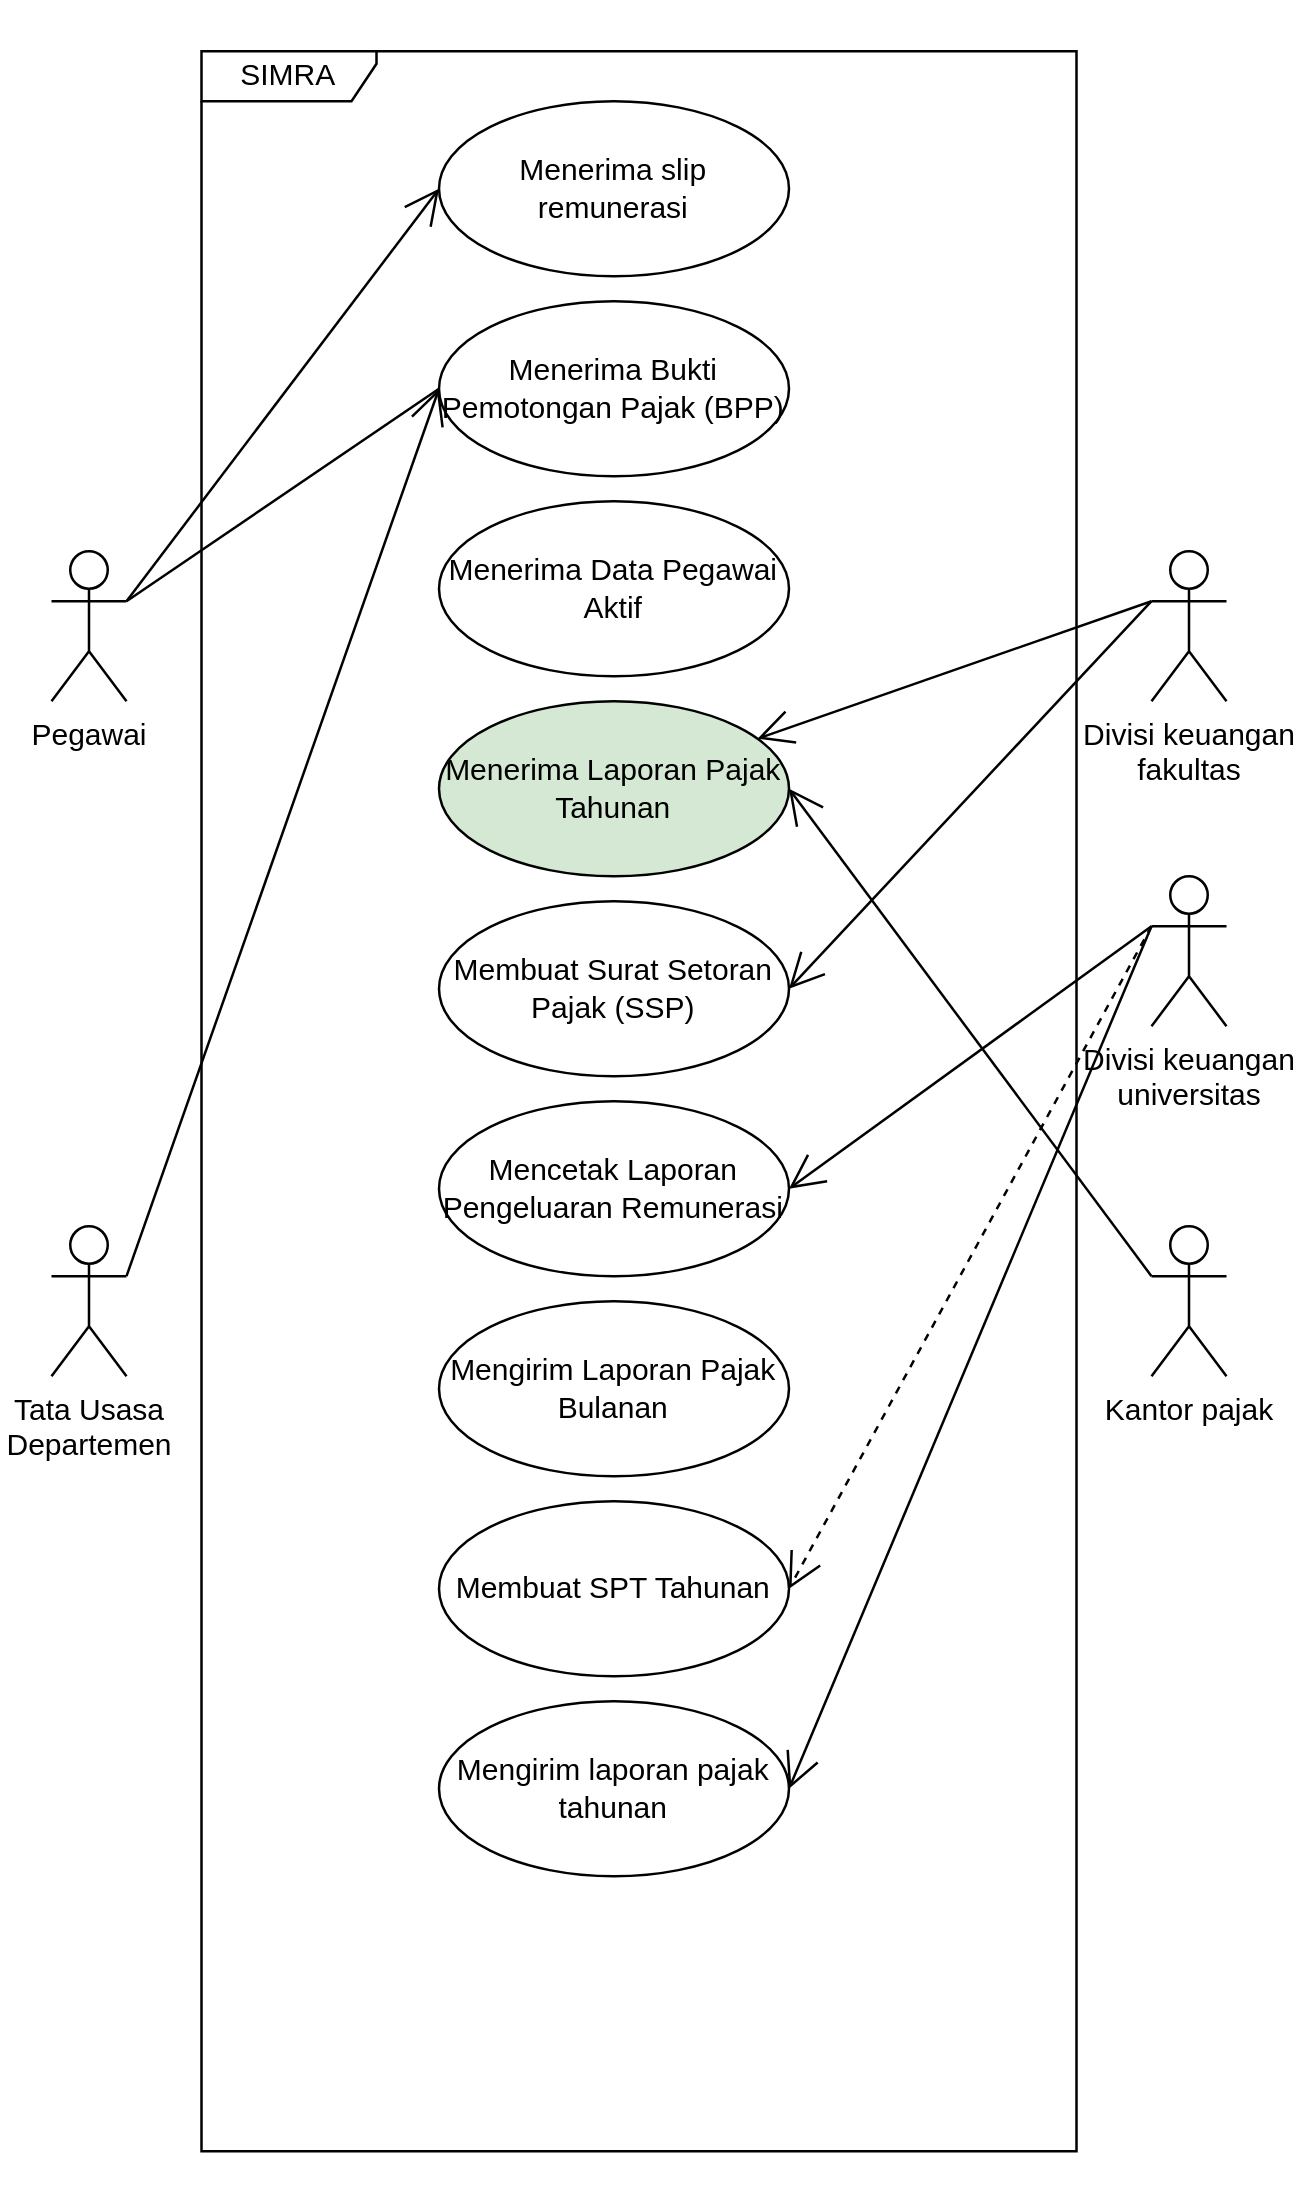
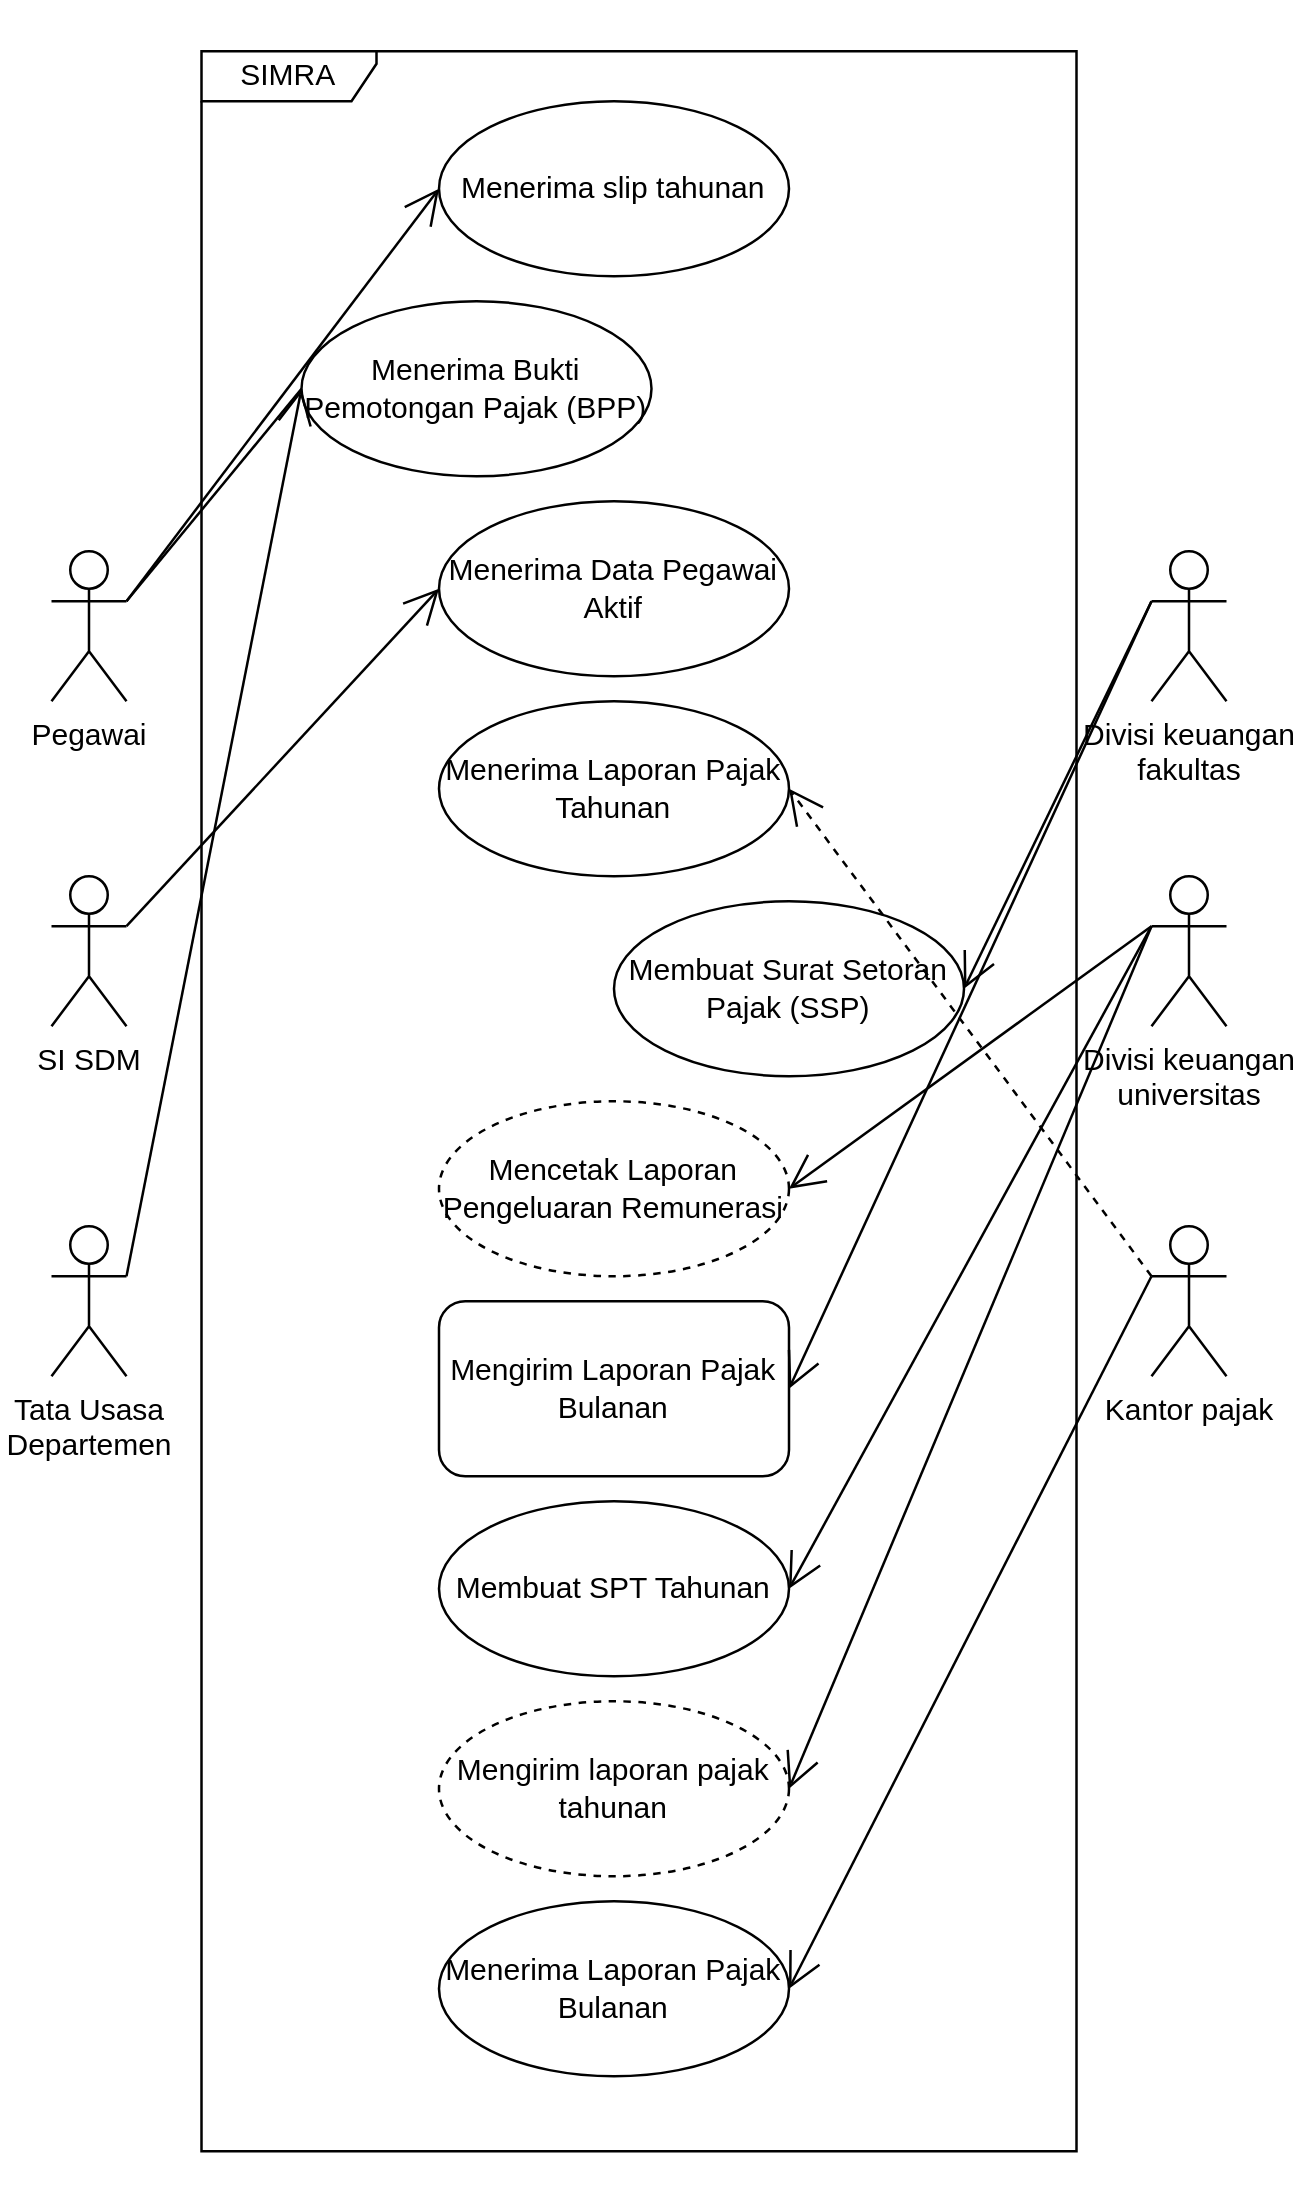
(614, 189) -> (614, 189)
(614, 389) -> (476, 389)
none -> (382, 650)
(918, 683) -> (858, 1238)
(614, 789) -> (614, 789)
none -> (89, 951)
(915, 959) -> (915, 959)
(614, 989) -> (789, 989)
(614, 1189) -> (614, 1189)
(915, 1358) -> (915, 1358)
(614, 1389) -> (614, 1389)
none -> (932, 1707)
(614, 1789) -> (614, 1789)
none -> (614, 1989)
